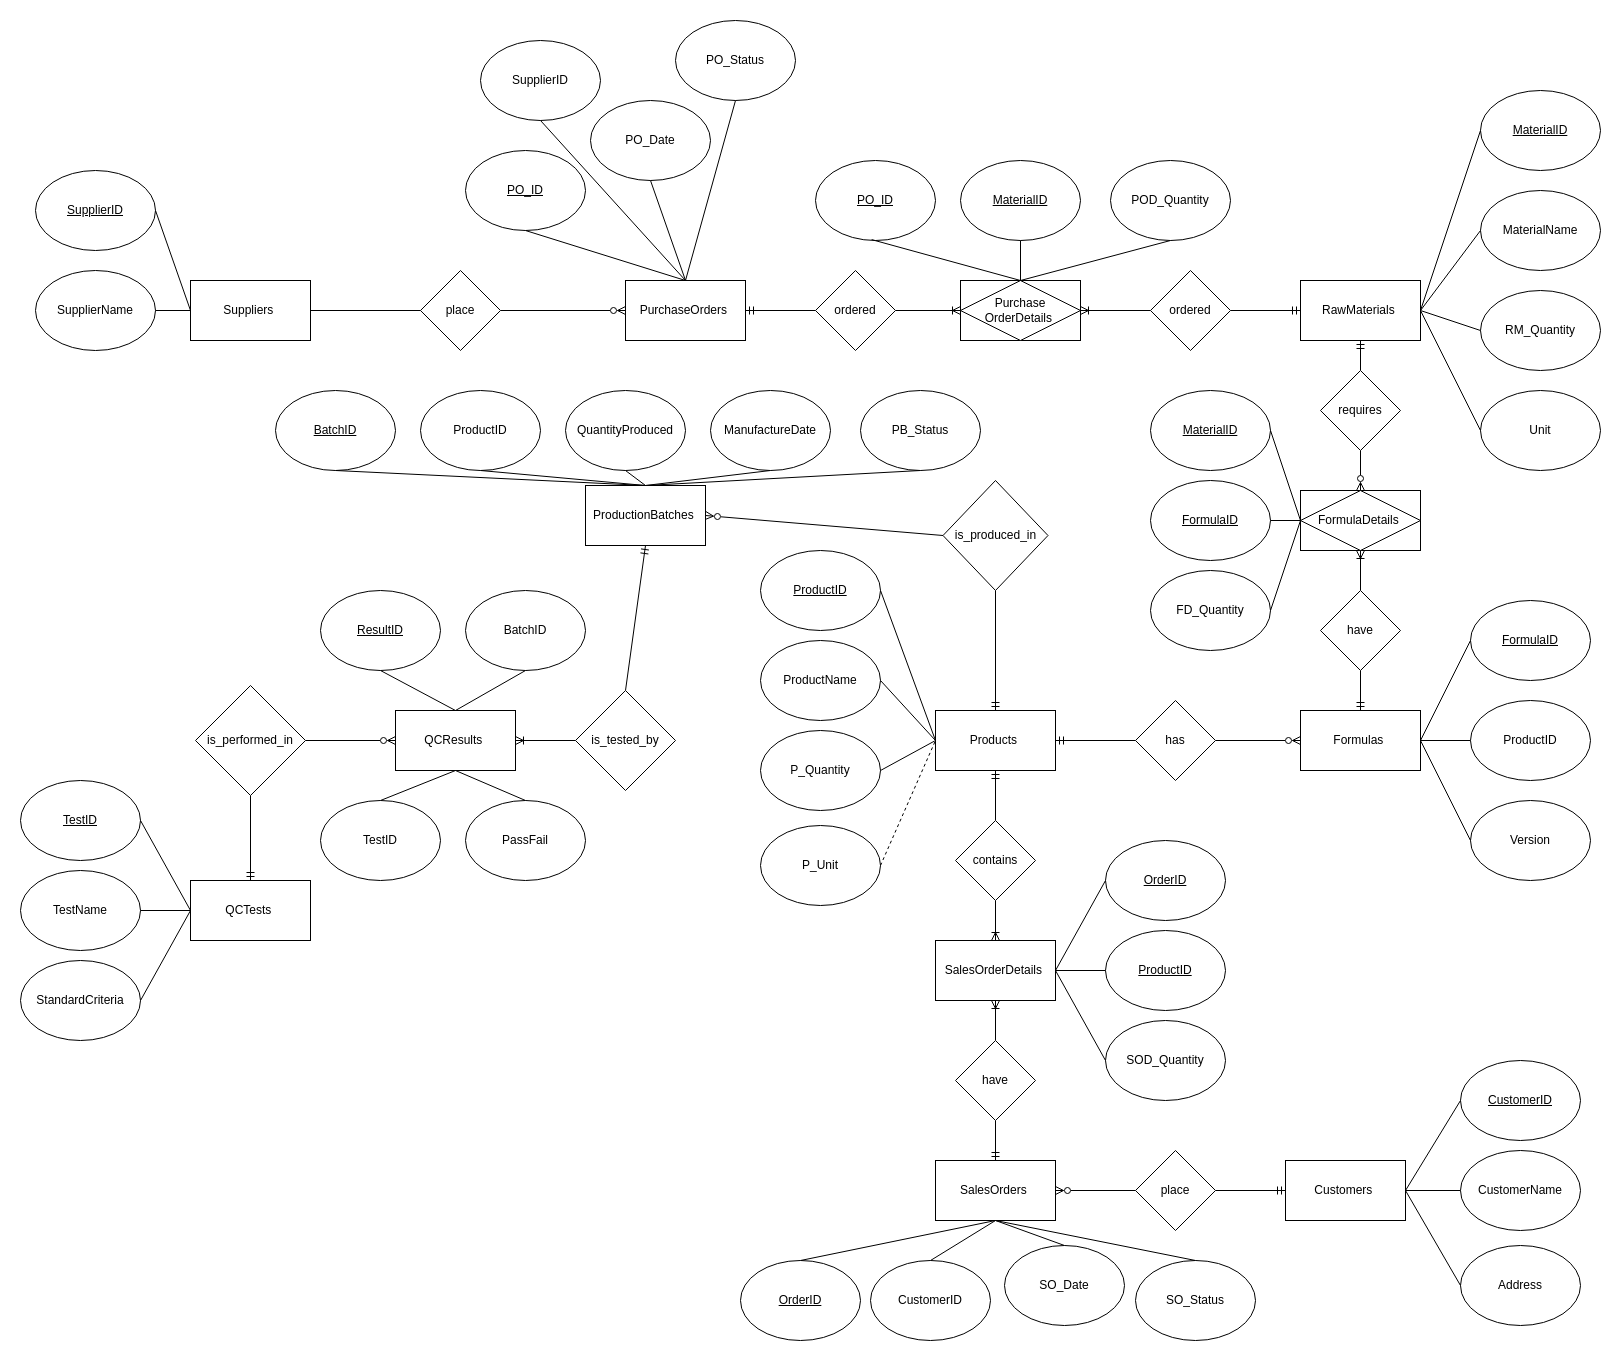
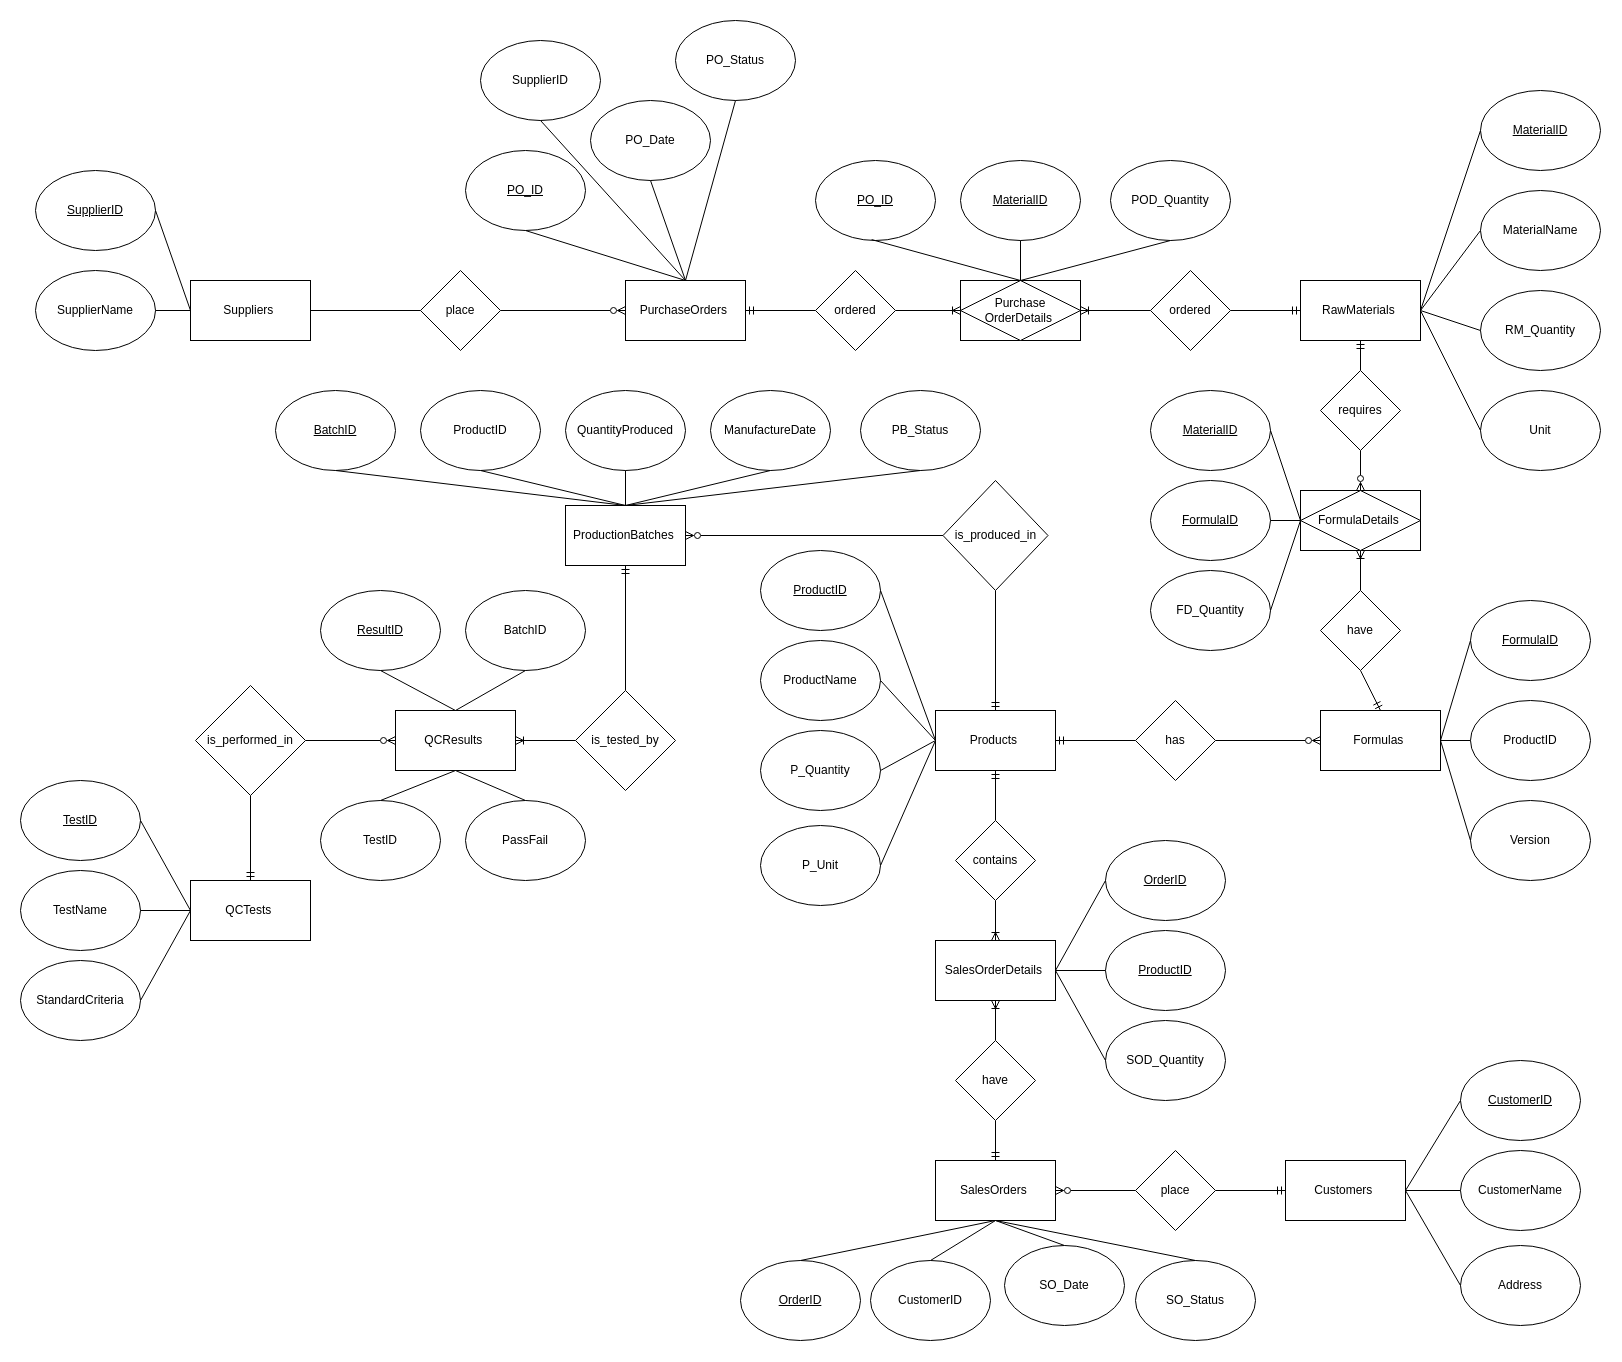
(646, 516) -> (626, 536)
(1361, 741) -> (1381, 741)
(908, 804) -> (908, 804)
